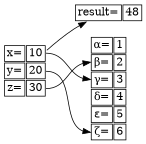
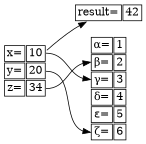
(132, 12) -> (132, 12)
(36, 88) -> (36, 88)
